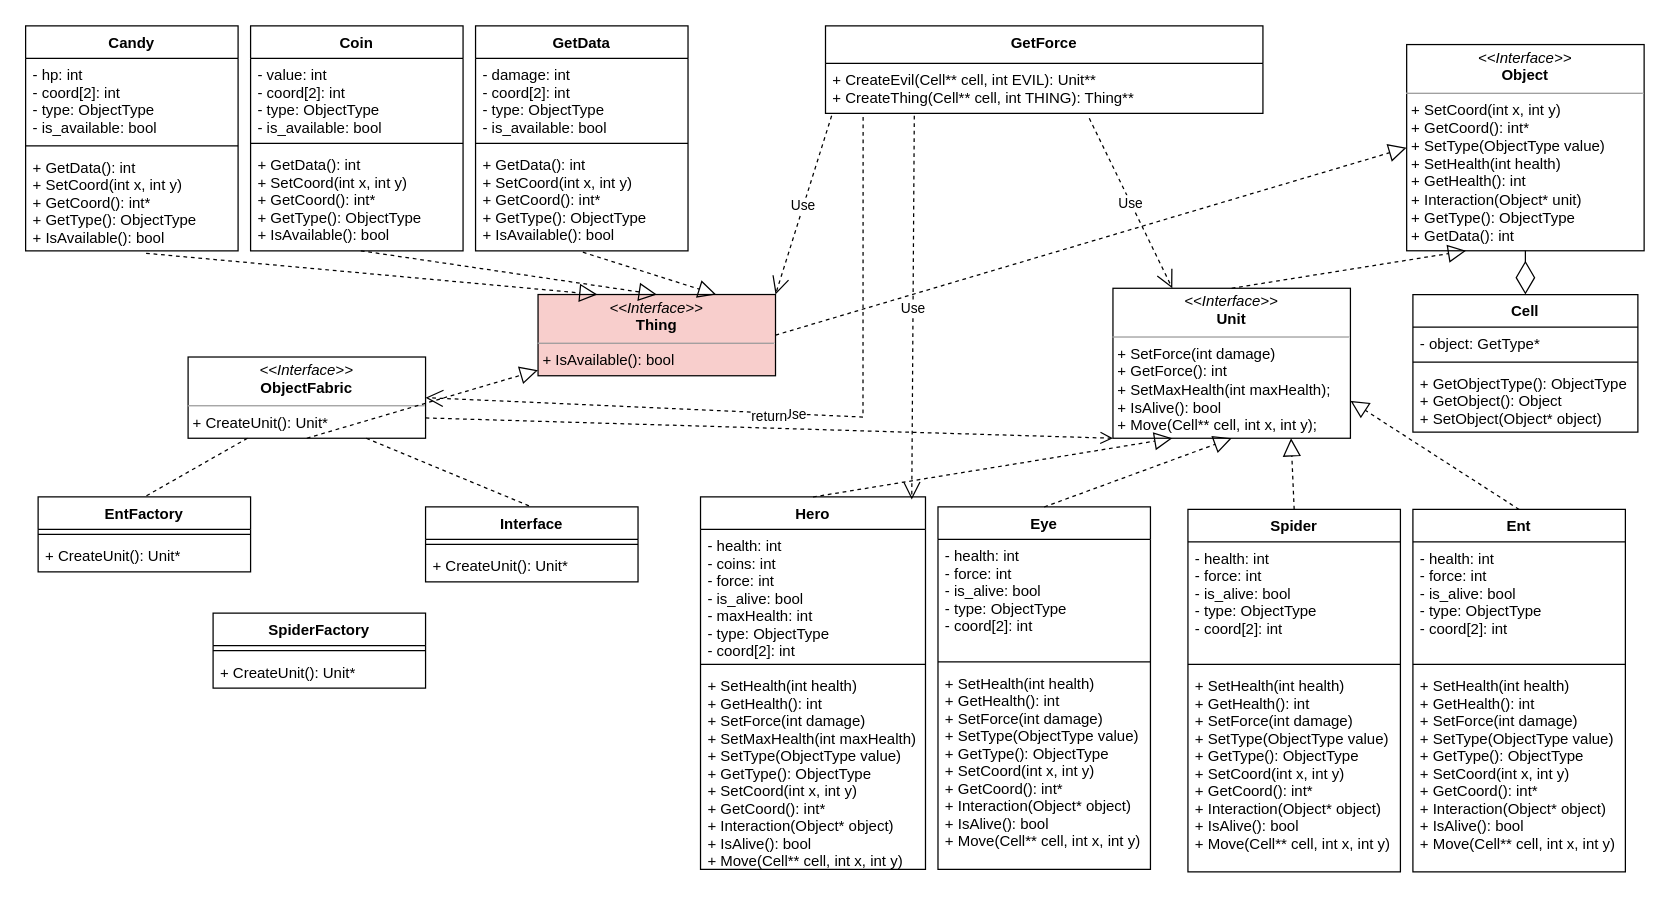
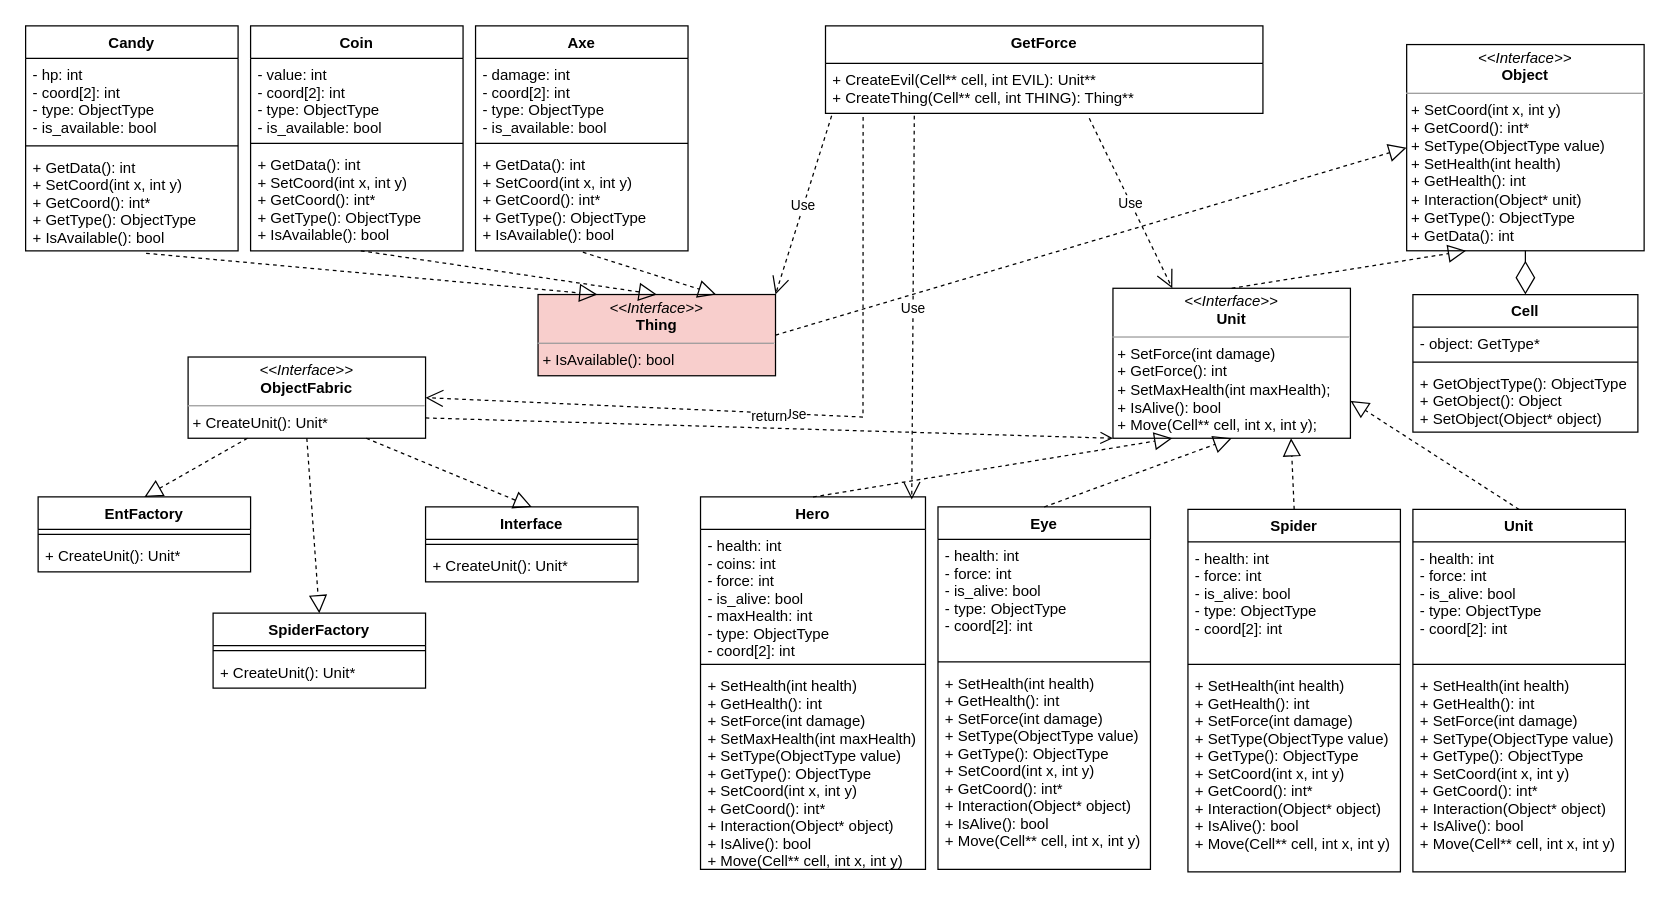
(581, 43) -> (581, 43)
(373, 419) -> (312, 516)
(153, 492) -> (161, 487)
(522, 503) -> (514, 499)
(1519, 526) -> (1519, 526)
